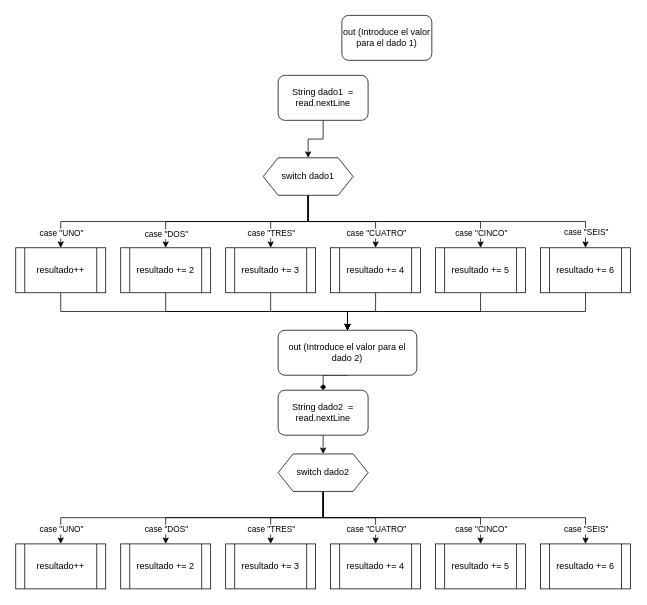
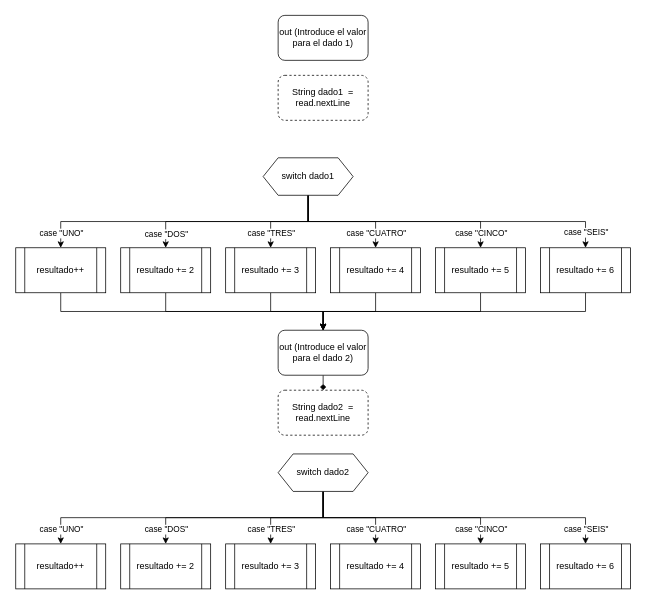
(387, 38) -> (323, 38)
(323, 98) -> (323, 98)
(323, 139) -> none
(347, 353) -> (323, 353)
(323, 413) -> (323, 413)
(323, 447) -> none
